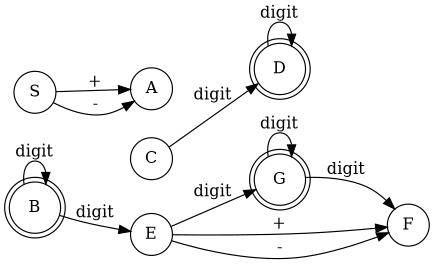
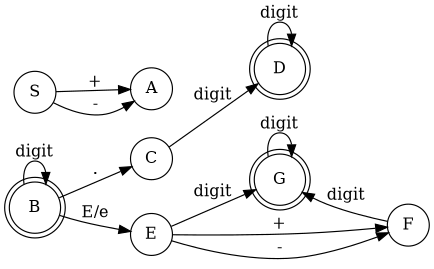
(349, 181) -> (349, 212)
none -> (90, 185)
(96, 213) -> (96, 213)
